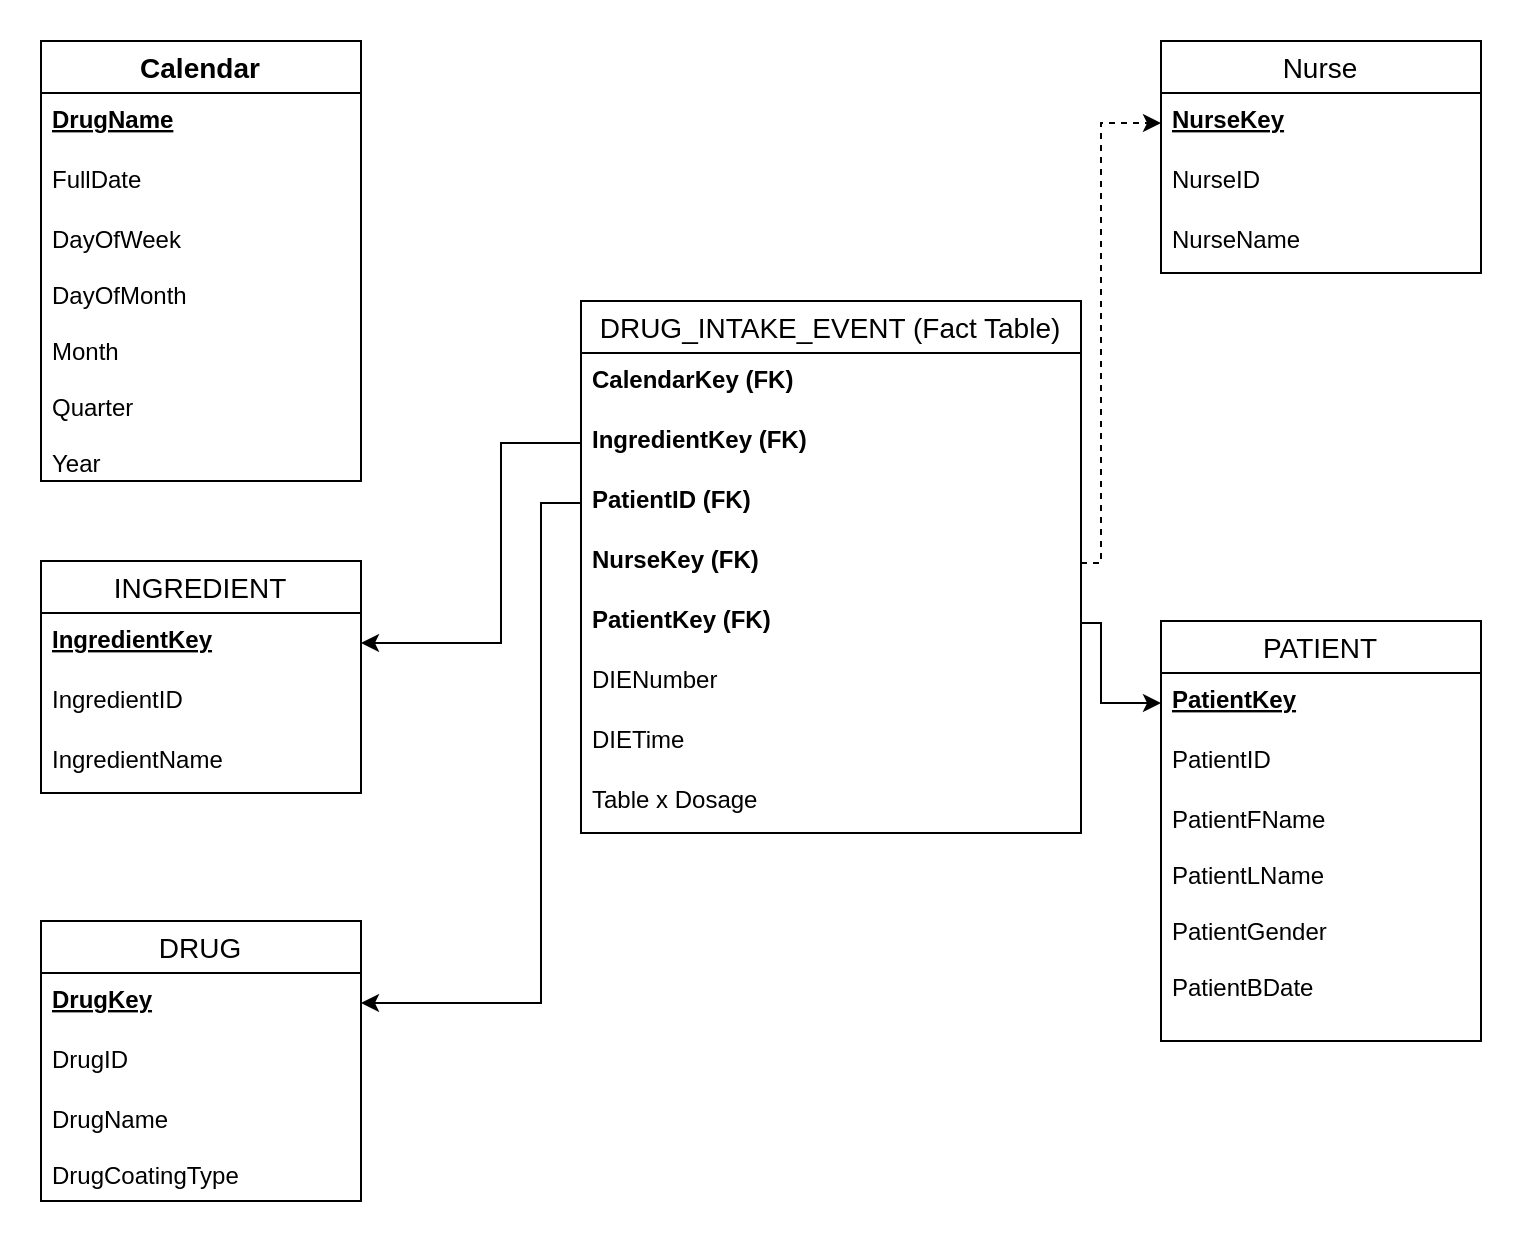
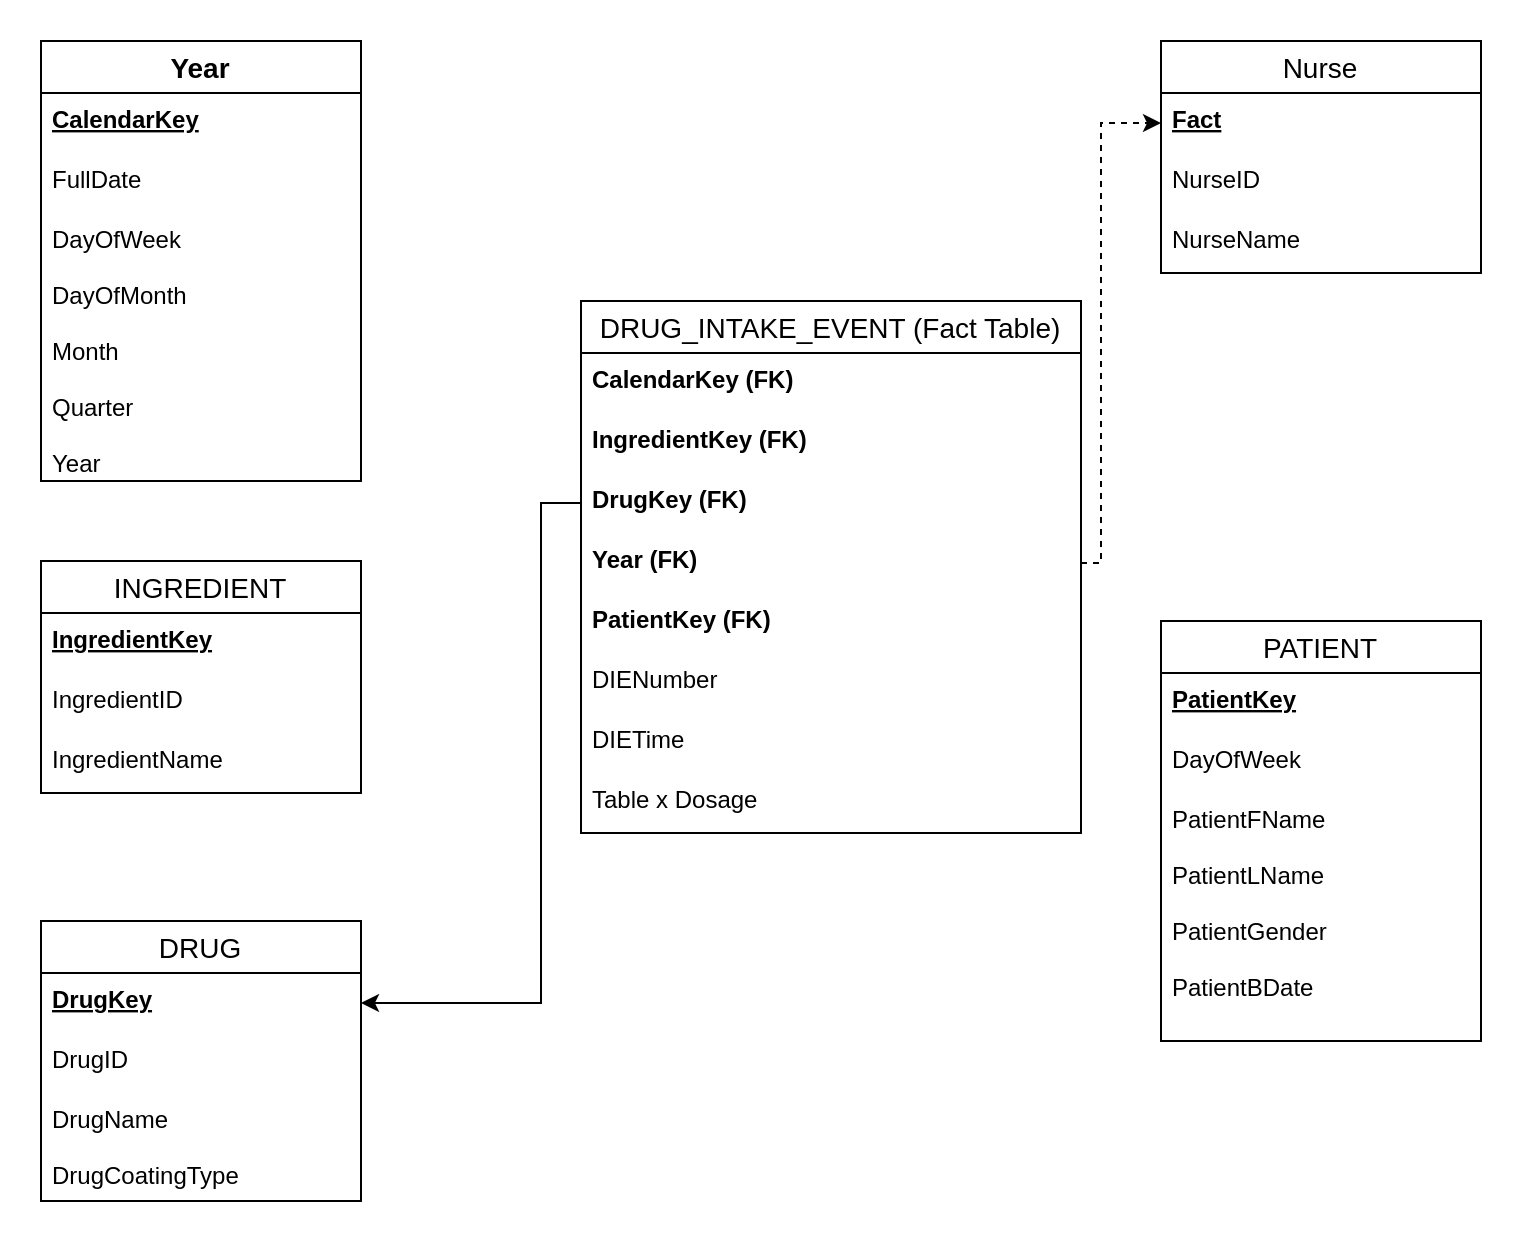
(200, 69) -> (200, 69)
(106, 120) -> (123, 120)
(1226, 120) -> (1199, 120)
(680, 500) -> (670, 500)
(676, 560) -> (649, 560)
(501, 568) -> none
(1101, 678) -> none
(1229, 760) -> (1232, 760)
